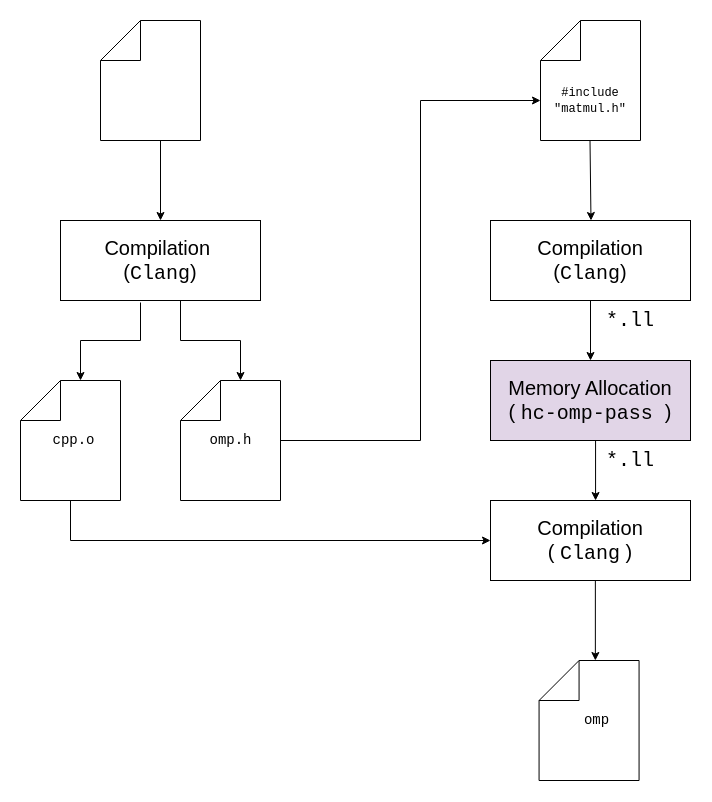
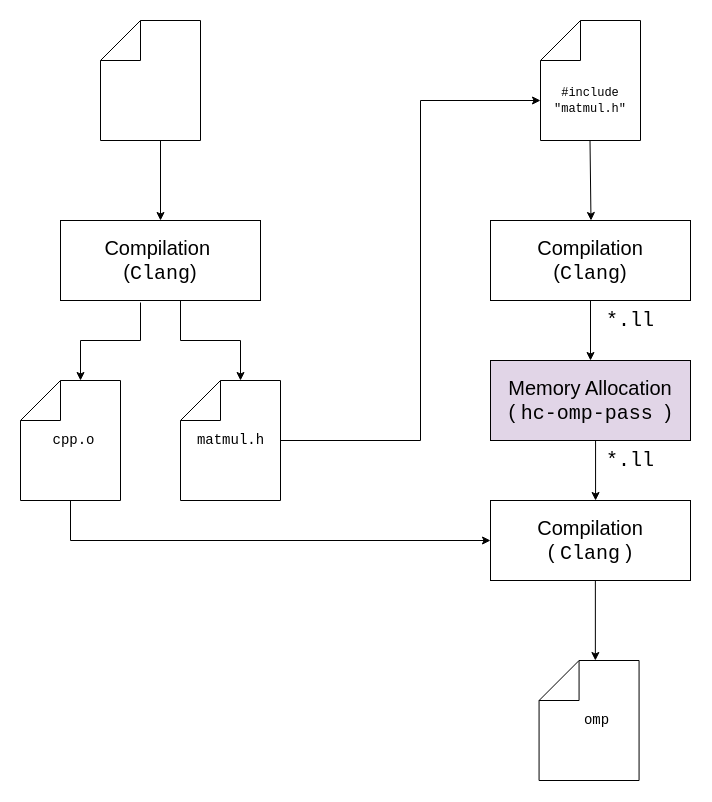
(231, 441) -> (231, 441)
